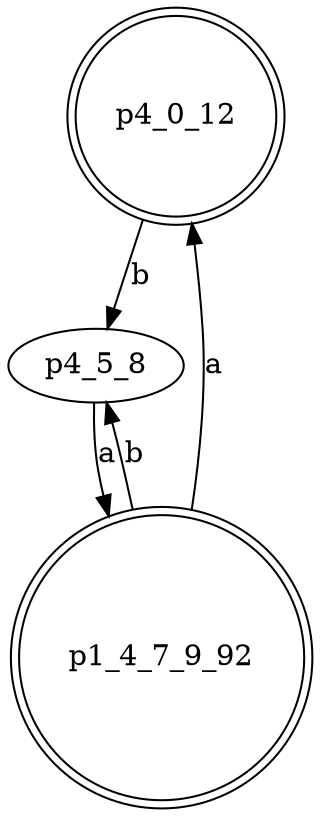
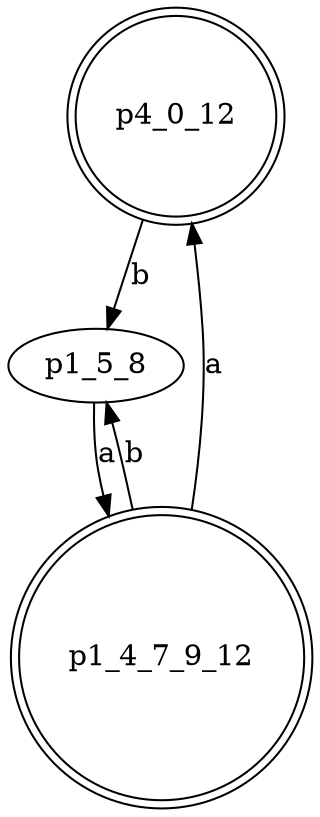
(96, 366) -> (96, 366)
(162, 658) -> (162, 658)
